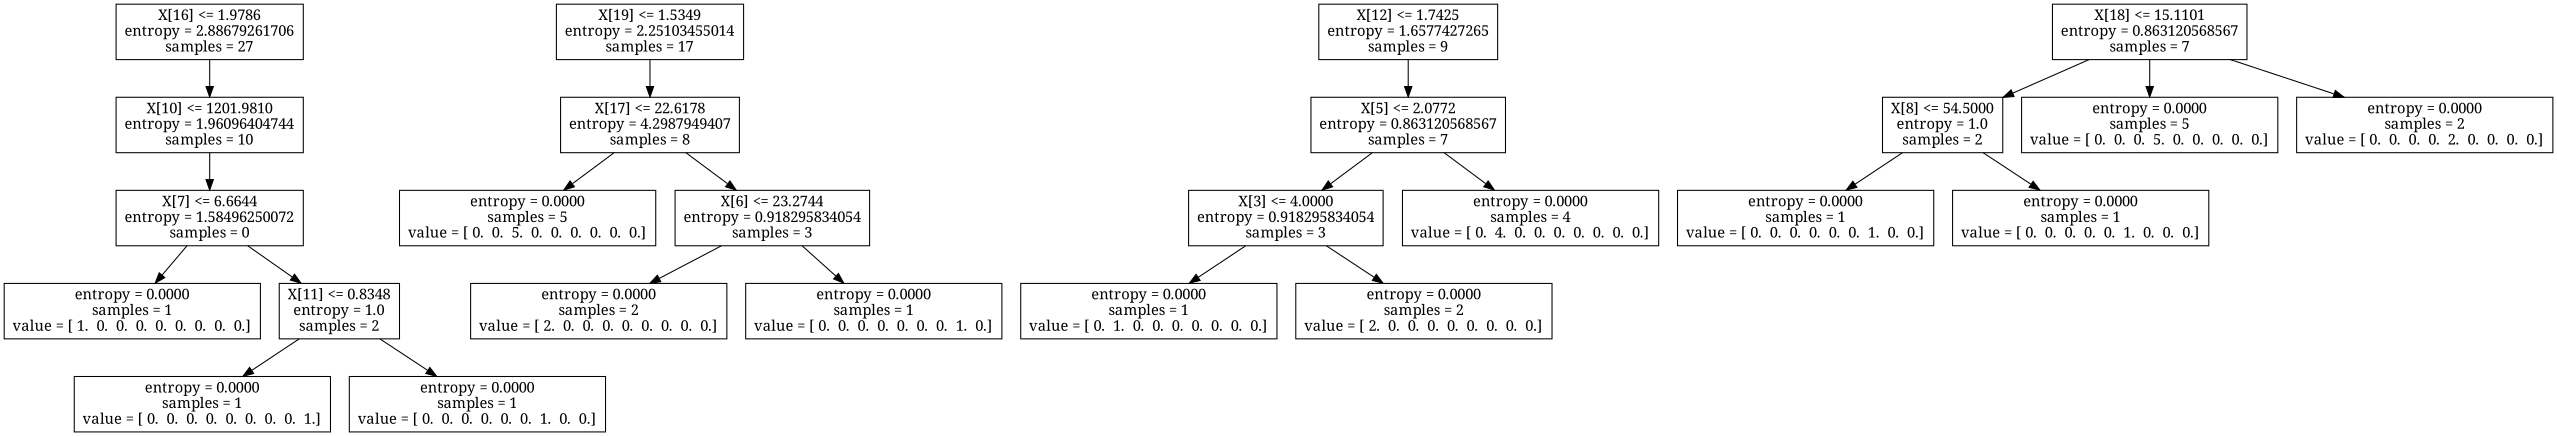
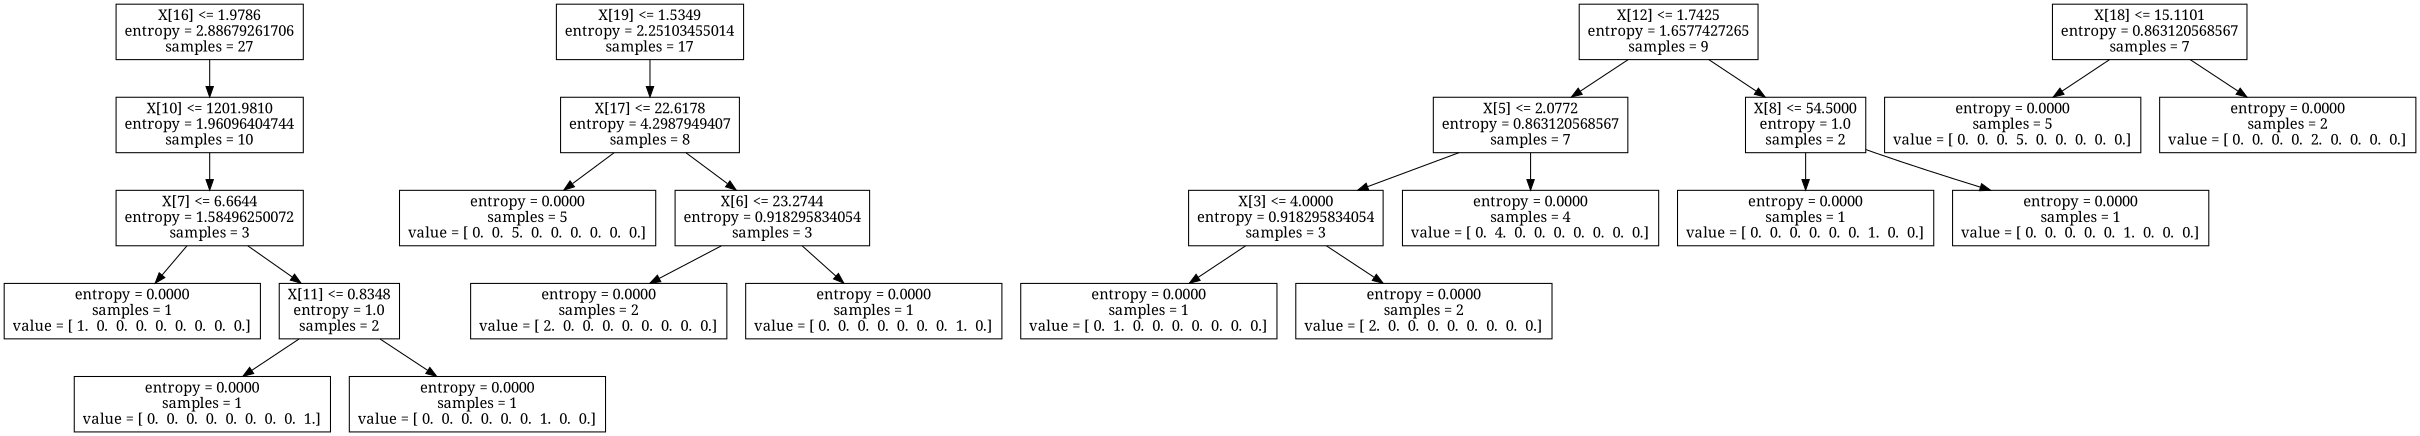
(2051, 76) -> (1733, 75)
(210, 218) -> (210, 218)
